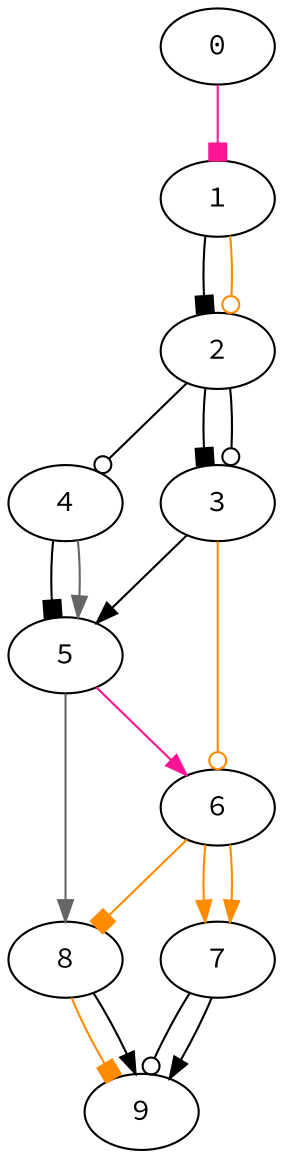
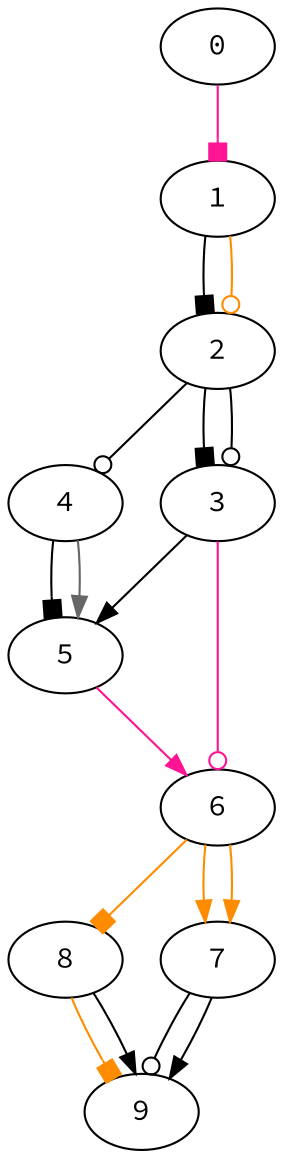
(218, 646) -> (218, 646)
(66, 797) -> none
